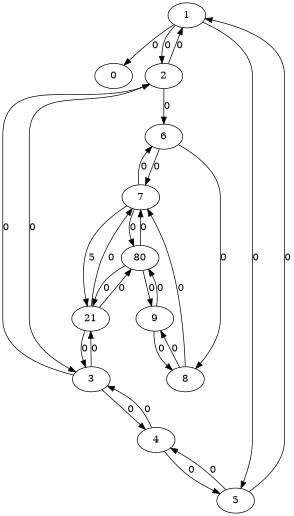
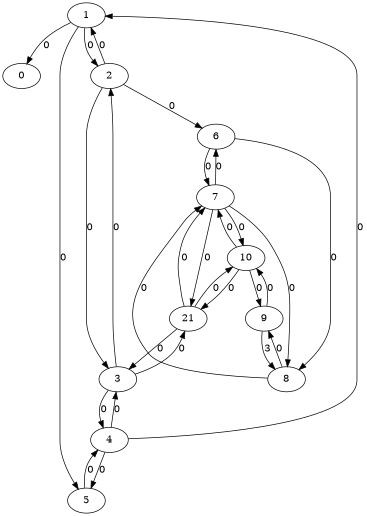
(284, 241) -> (357, 219)
(92, 258) -> (208, 258)
(140, 258) -> (246, 258)
none -> (284, 272)
(162, 349) -> (268, 349)
